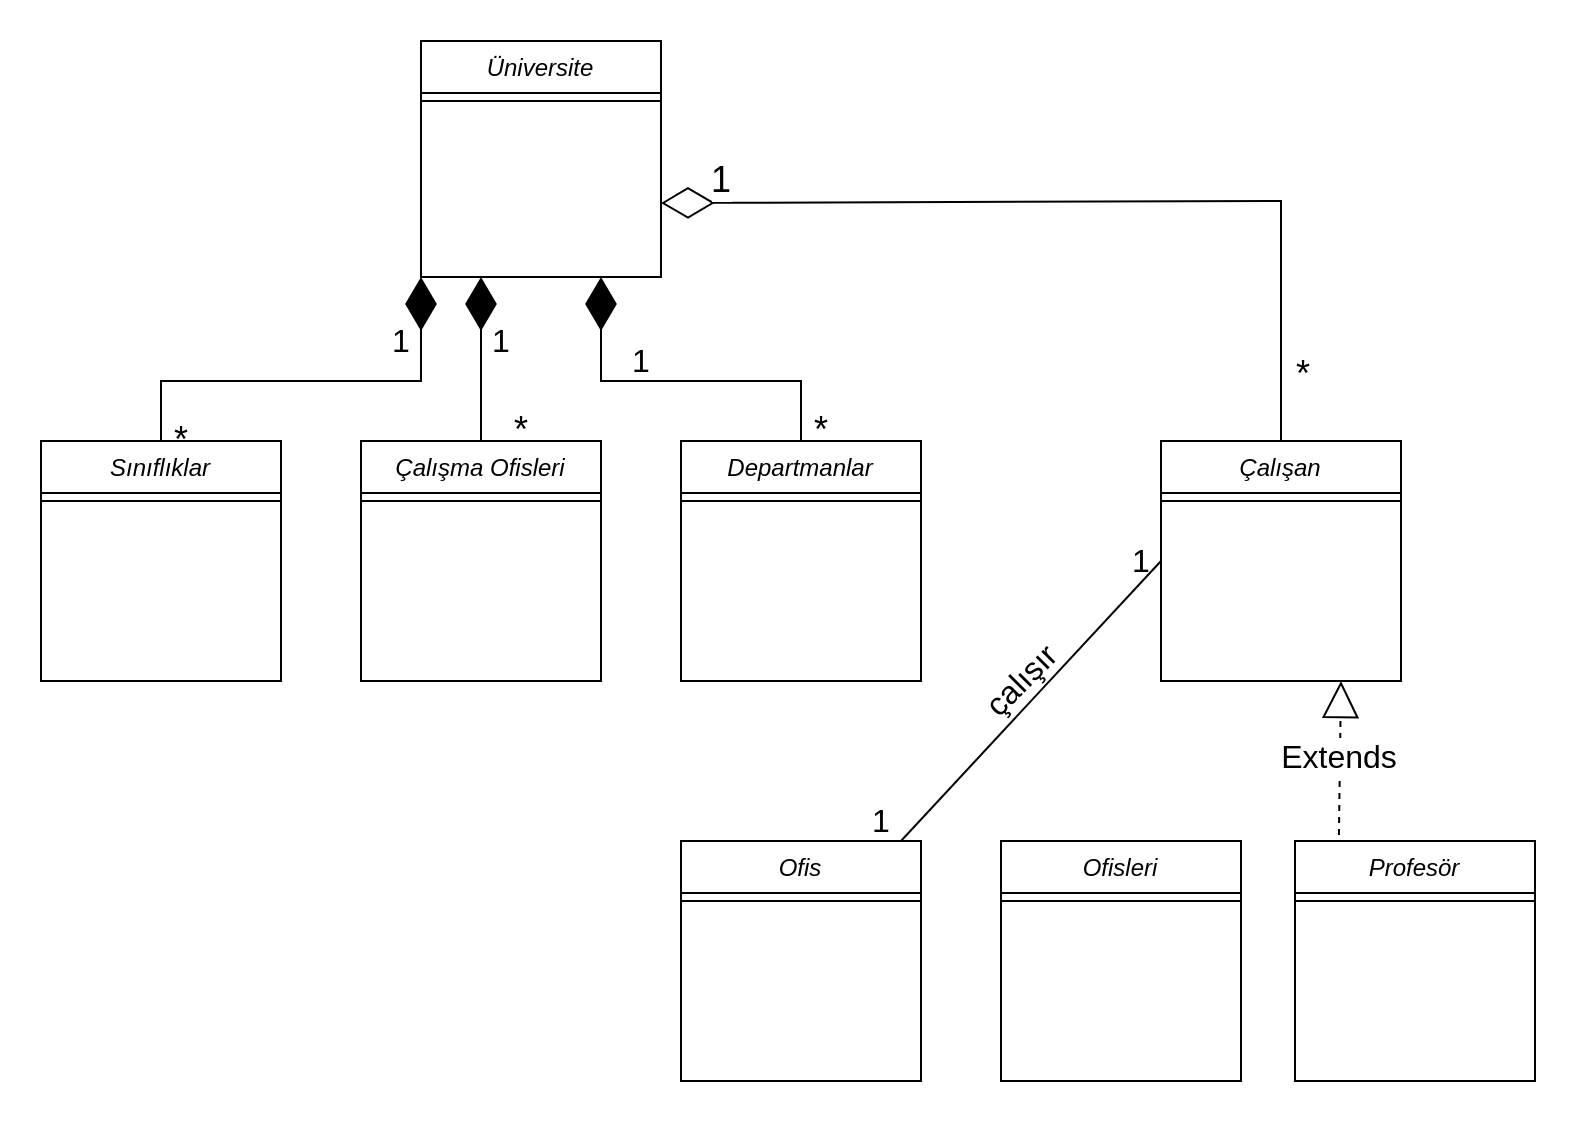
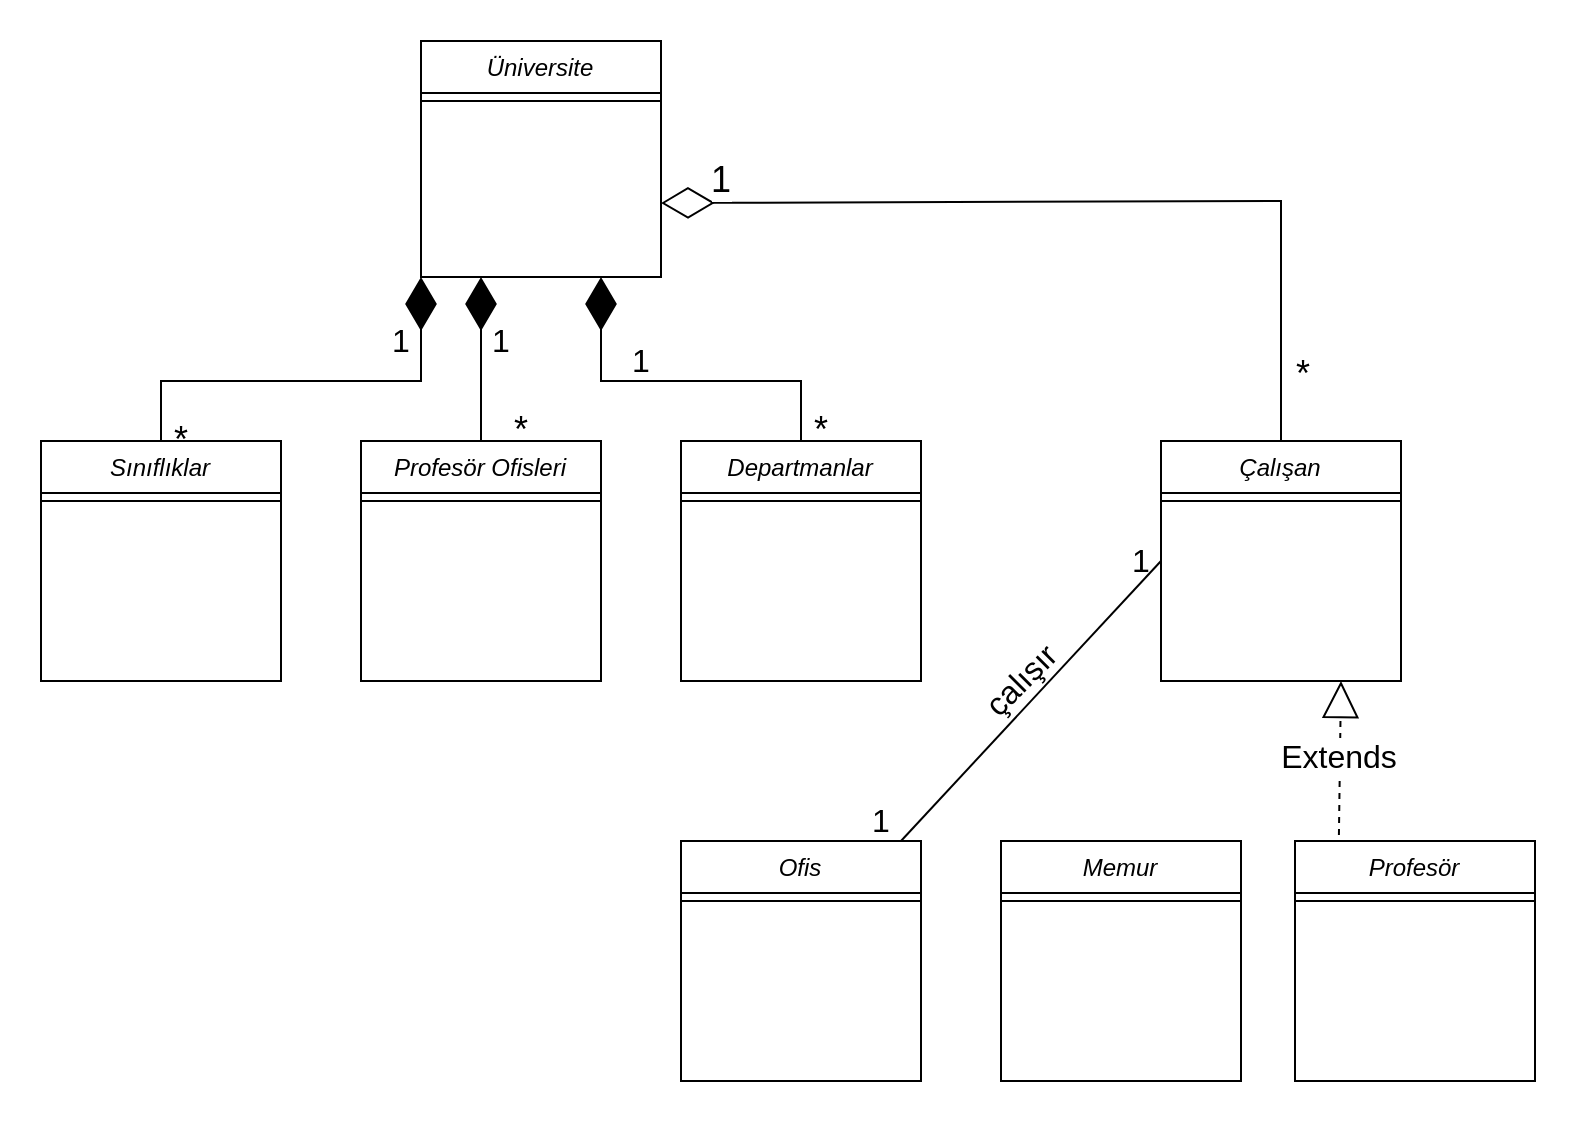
(480, 468) -> (480, 468)
(1120, 868) -> (1120, 868)
